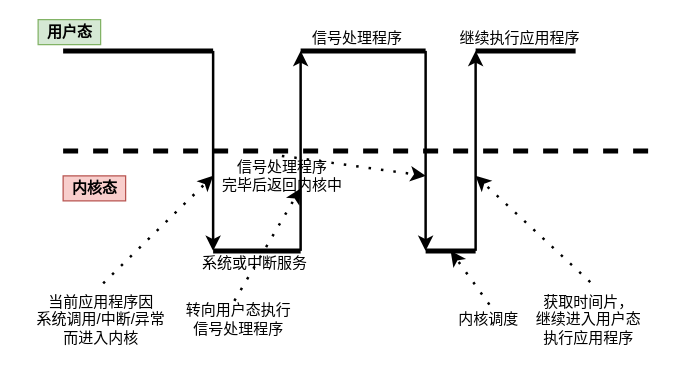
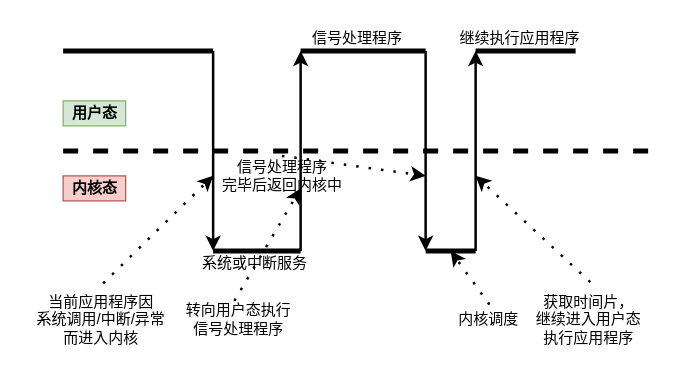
(69, 32) -> (94, 113)
